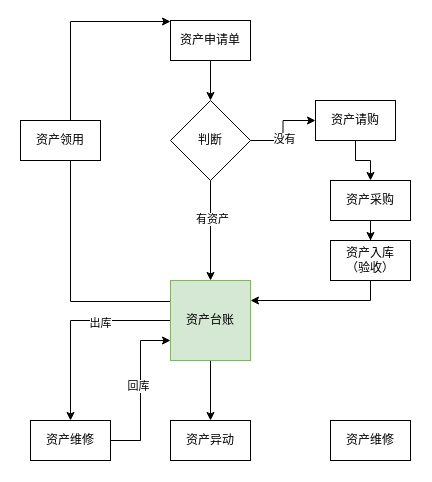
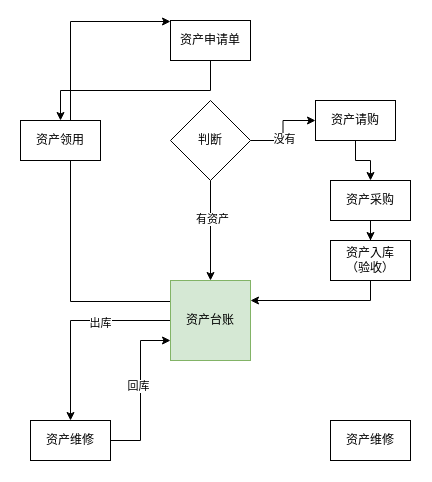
(211, 91) -> (126, 91)
(211, 387) -> none
(211, 441) -> none
